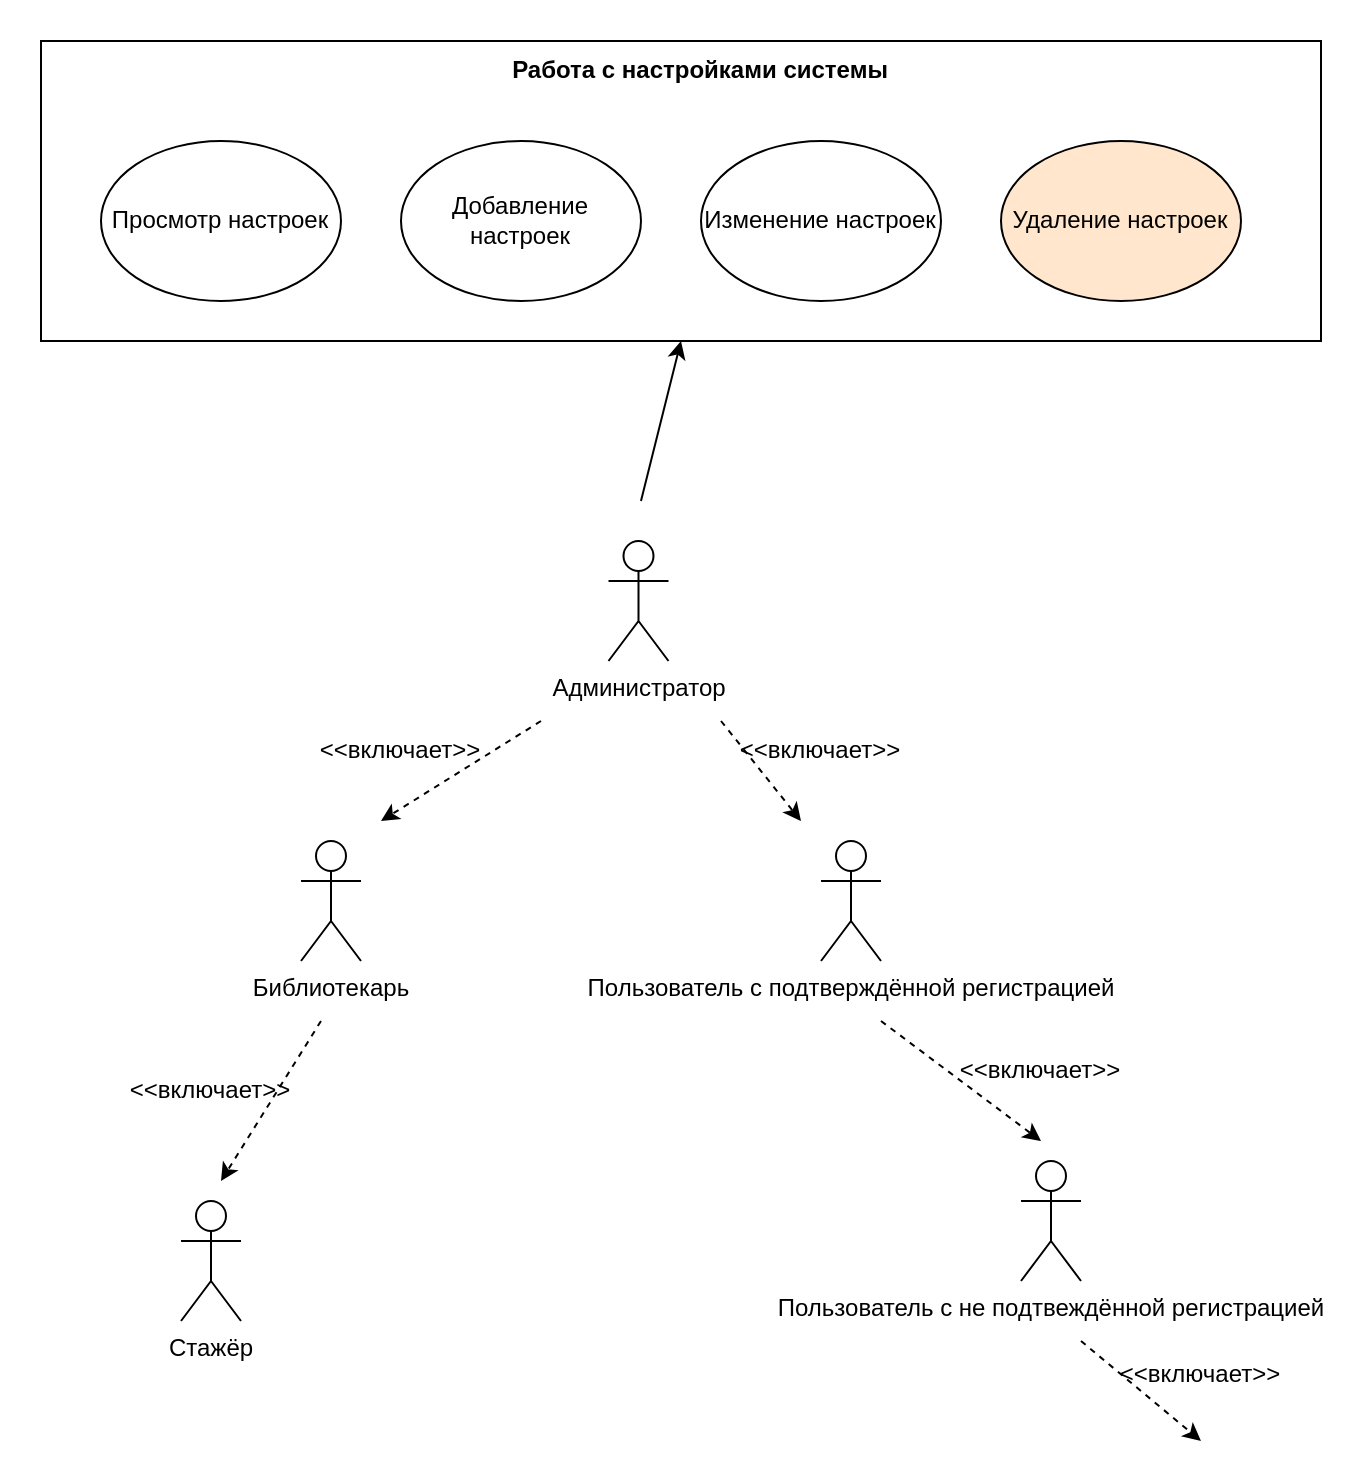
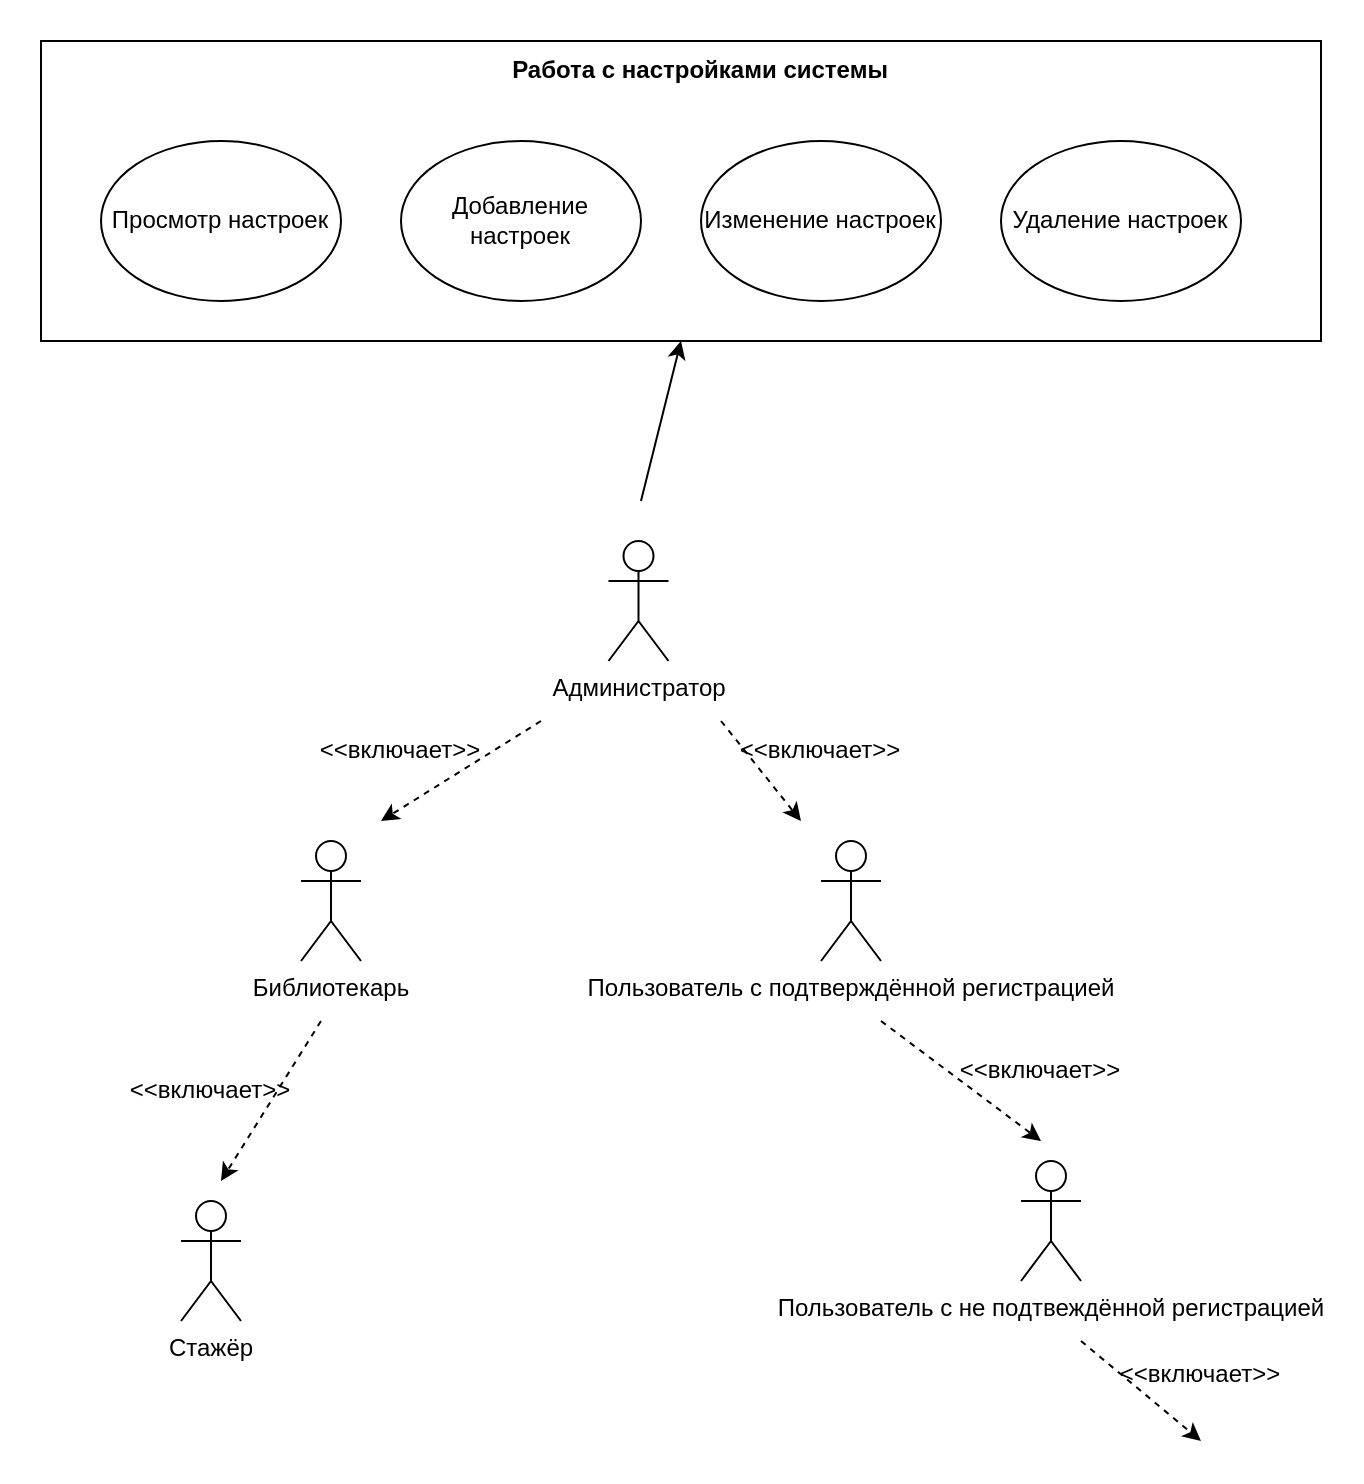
(1121, 221) -> (1121, 221)
